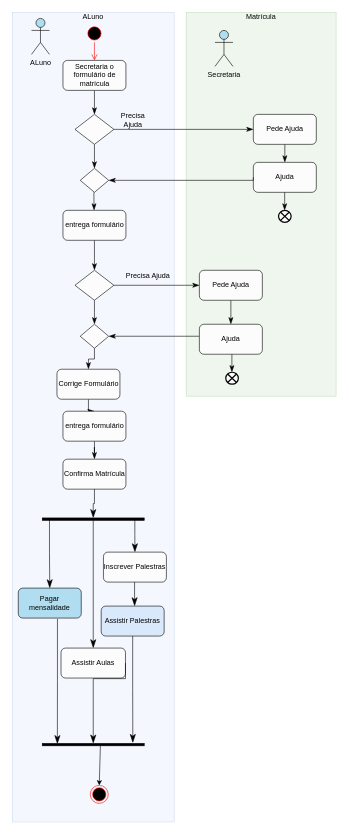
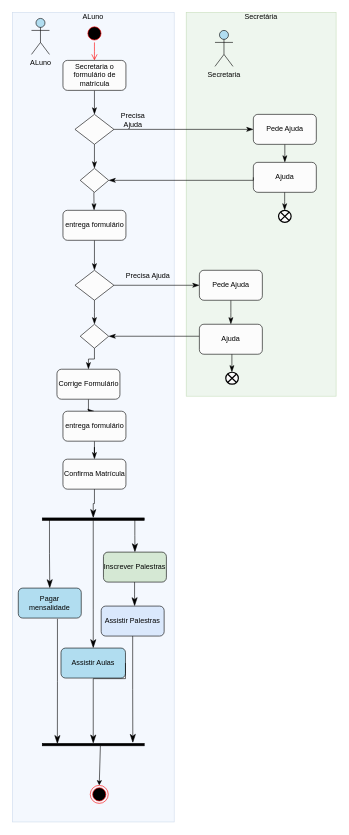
(261, 17) -> (261, 17)
(135, 567) -> (135, 567)
(93, 663) -> (93, 663)
